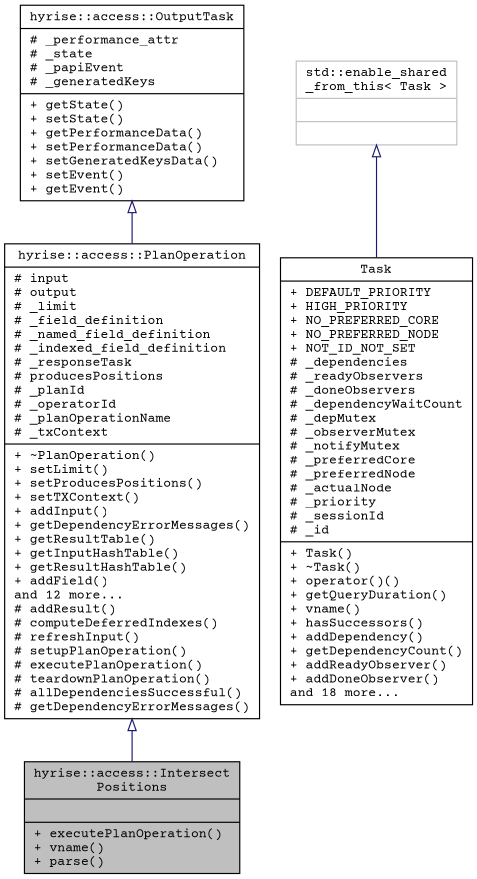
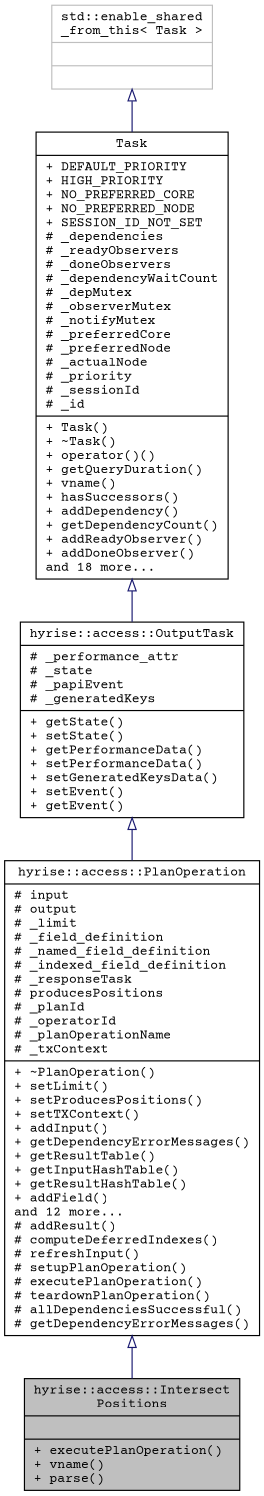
(353, 348) -> (125, 222)
none -> (132, 606)
